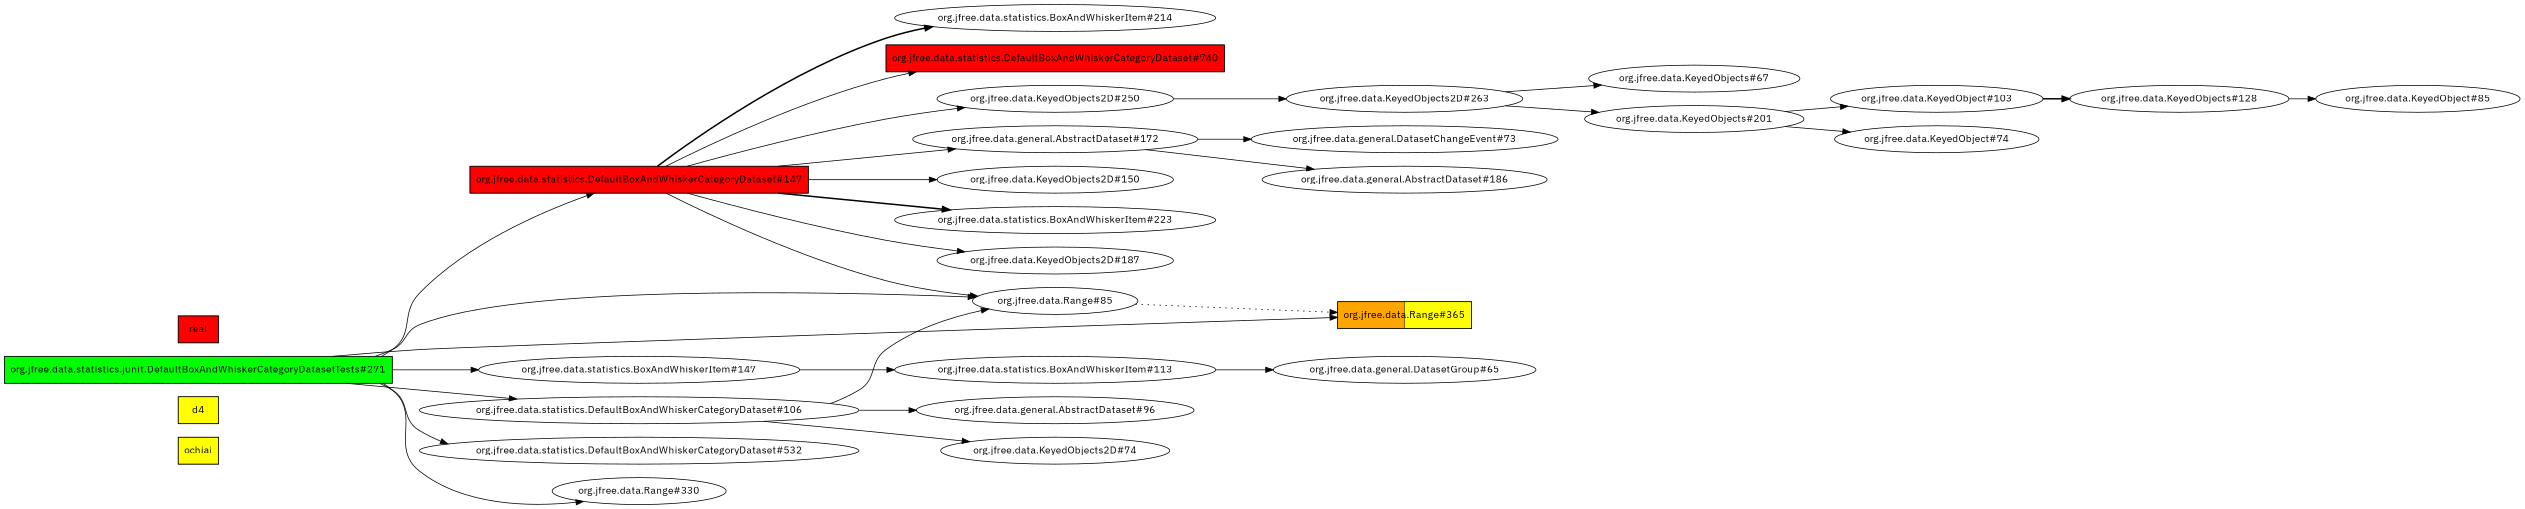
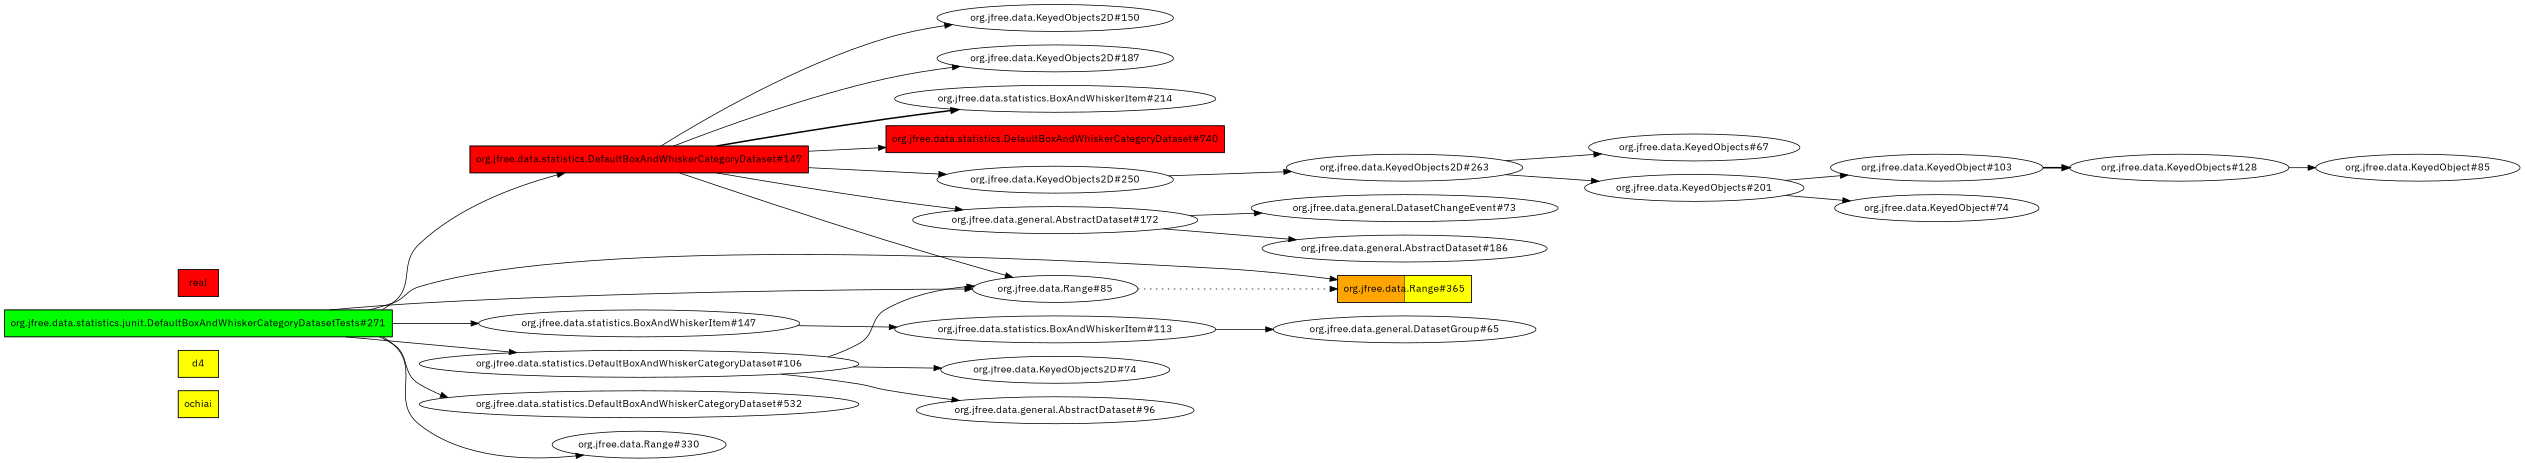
(1055, 220) -> none
